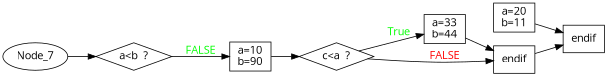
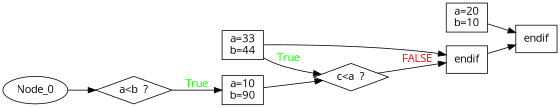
(514, 18) -> (467, 18)
(388, 44) -> (288, 68)
(201, 51) -> (197, 84)
(35, 57) -> (35, 90)
